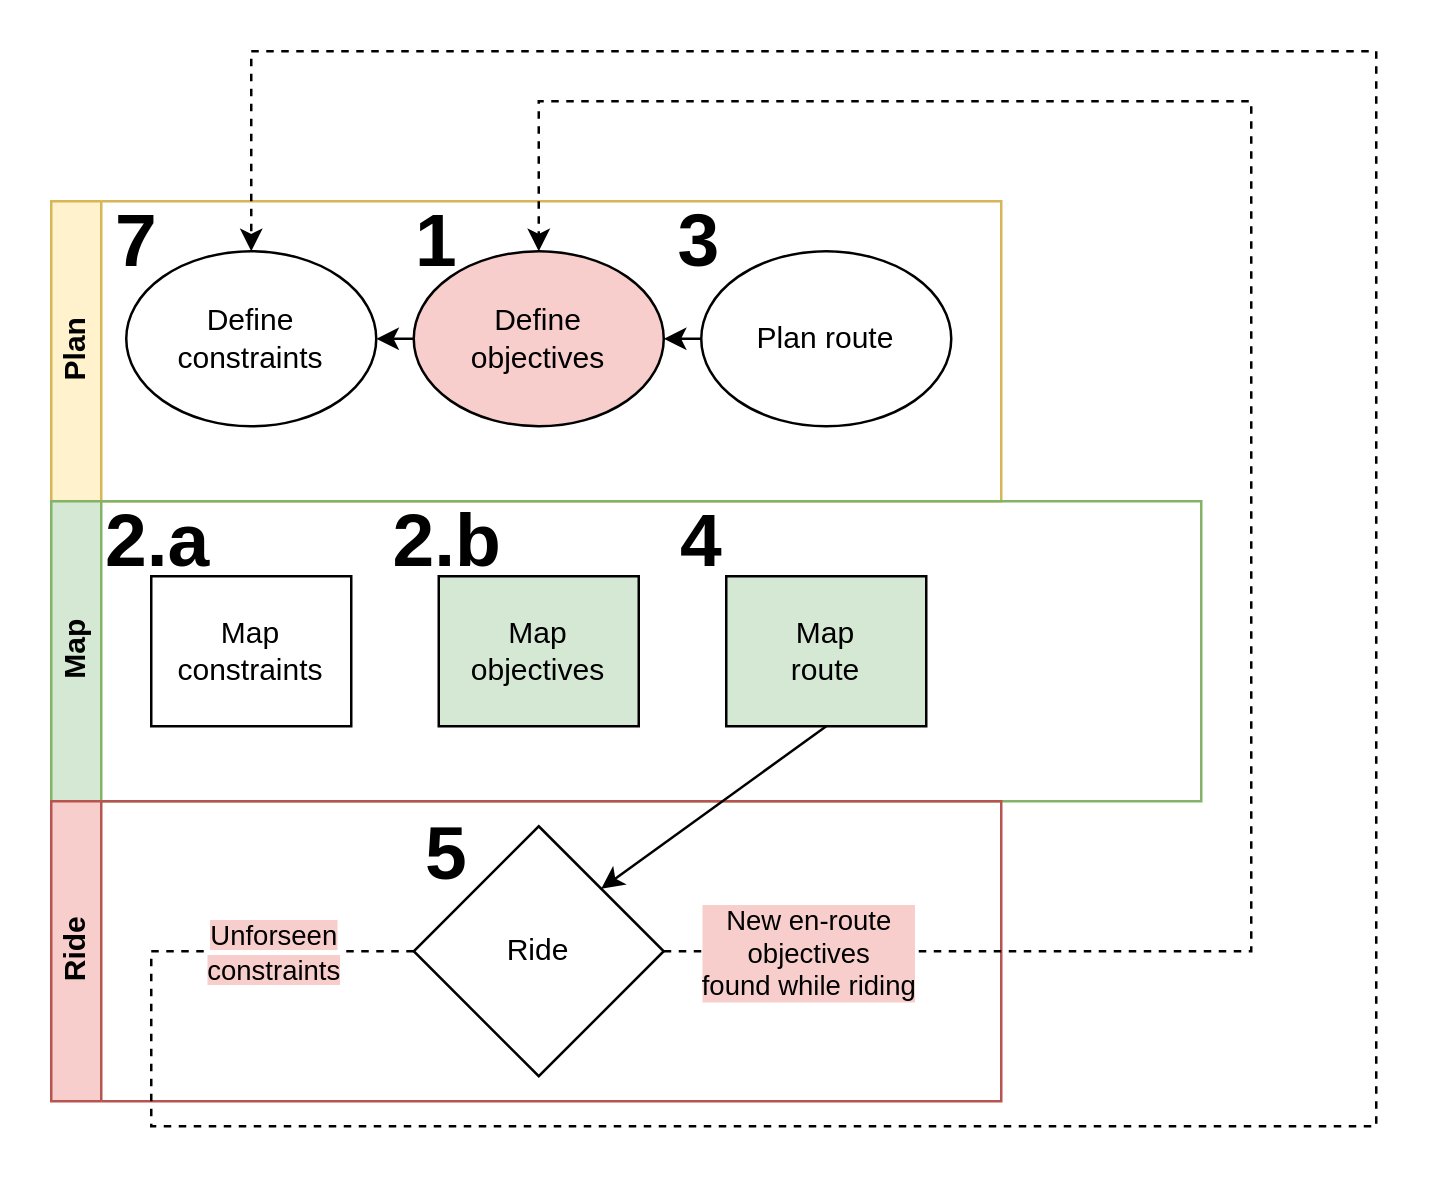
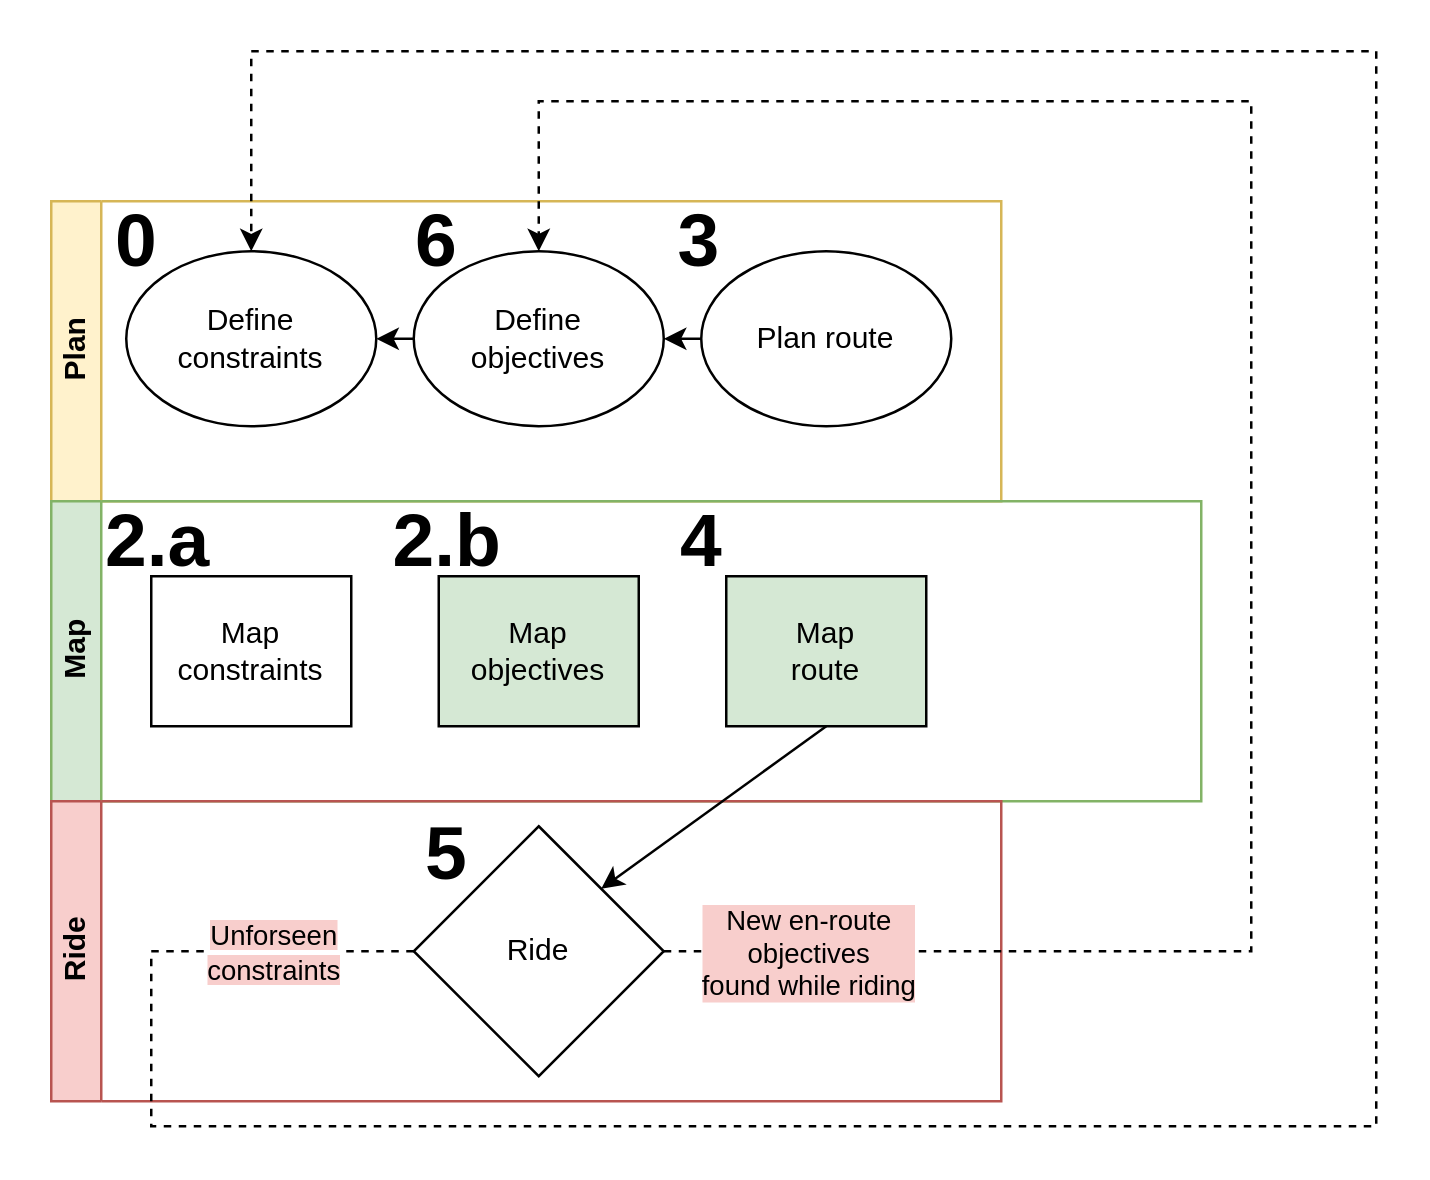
(136, 241) -> (136, 241)
(436, 241) -> (436, 241)
(539, 339) -> (539, 339)
